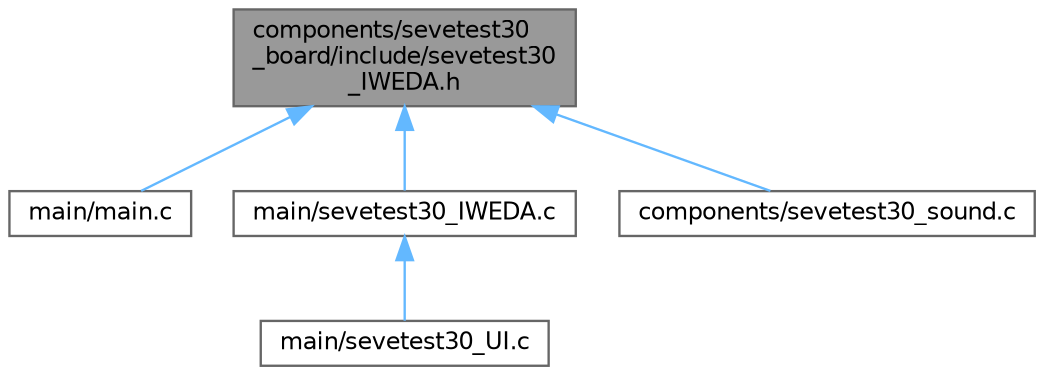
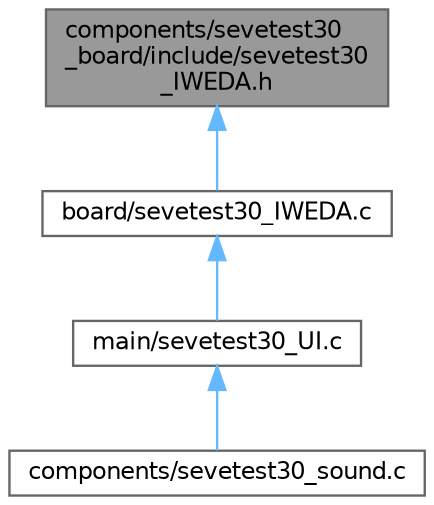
(663, 153) -> (217, 420)
(100, 214) -> none
(405, 214) -> (217, 214)
